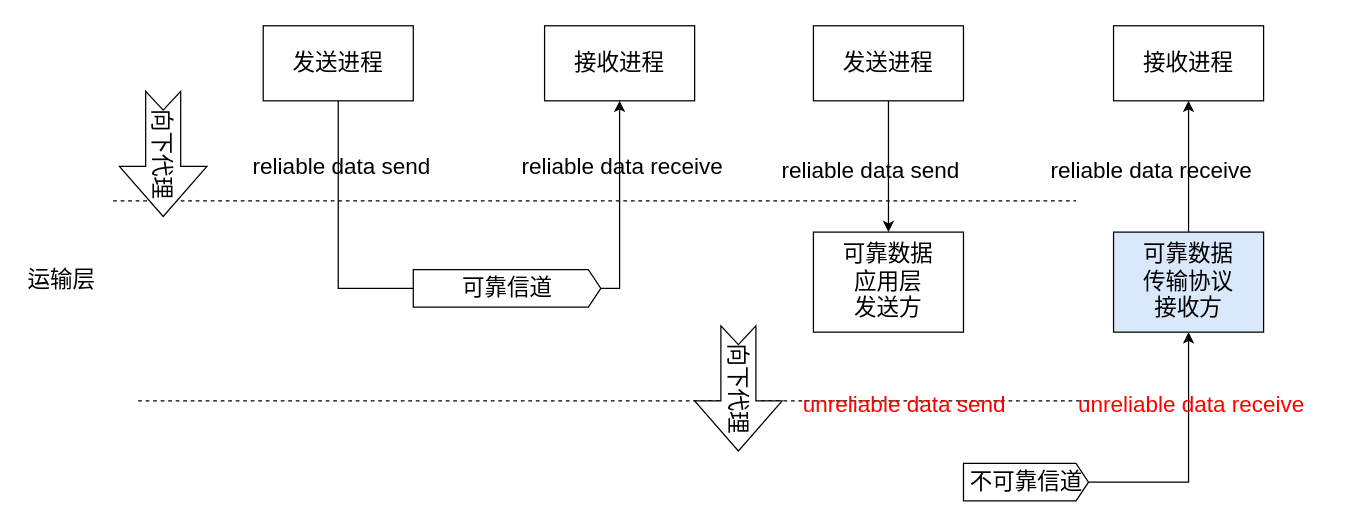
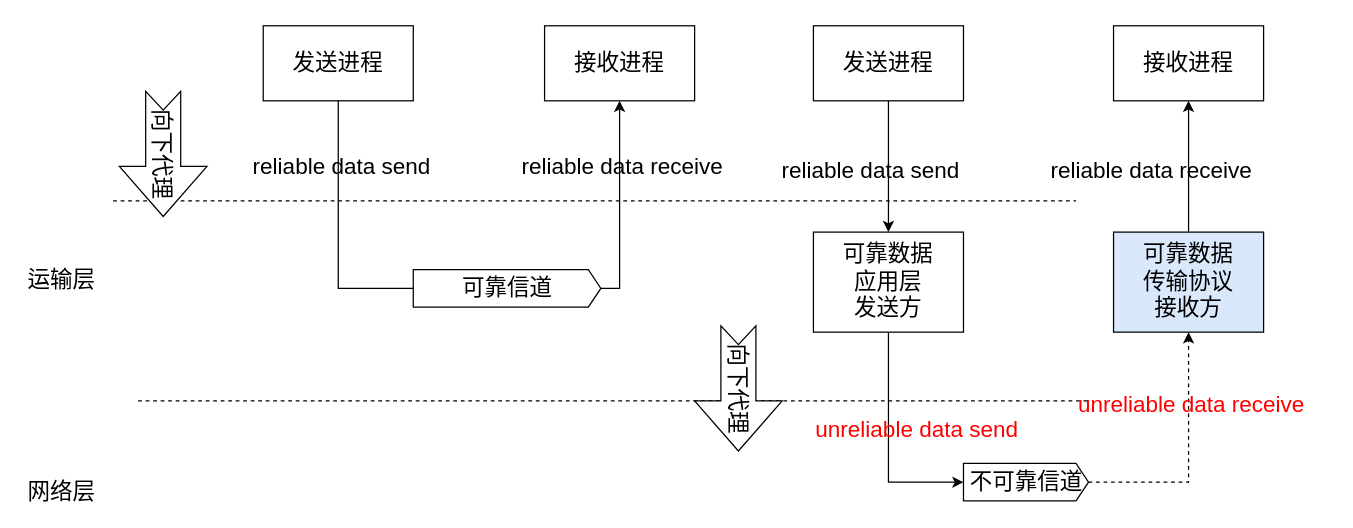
(913, 401) -> (926, 426)
none -> (888, 440)
(1188, 460) -> (1188, 460)
none -> (69, 488)
